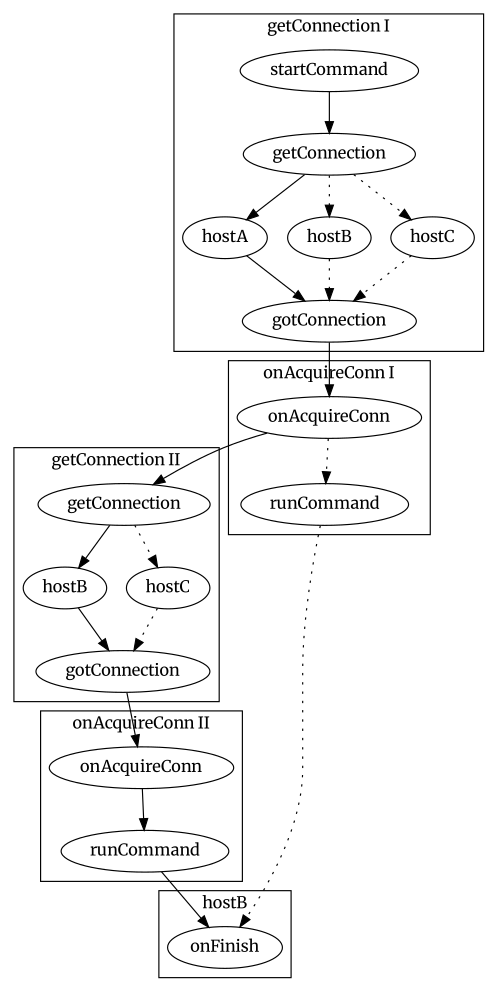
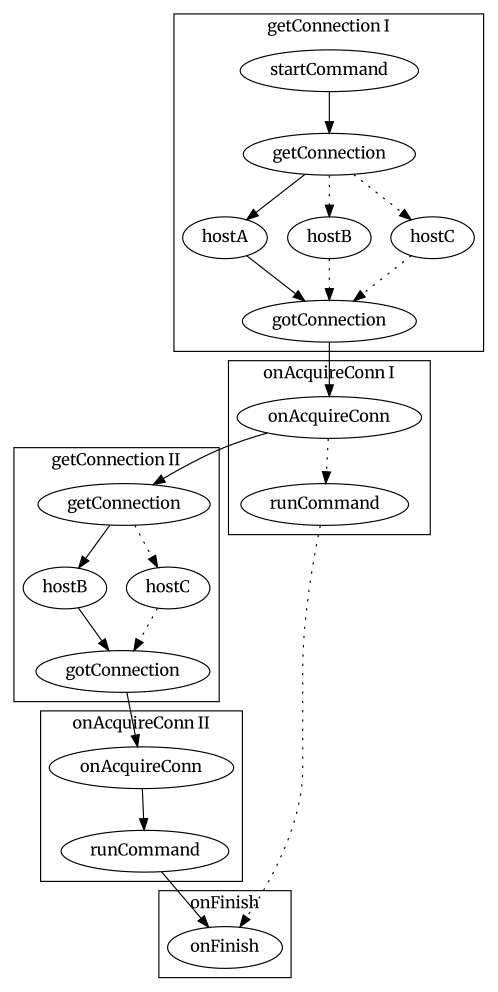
(225, 904) -> (225, 904)
